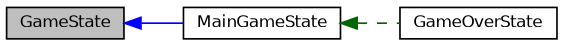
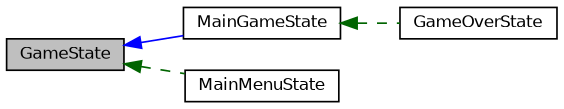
none -> (262, 86)
